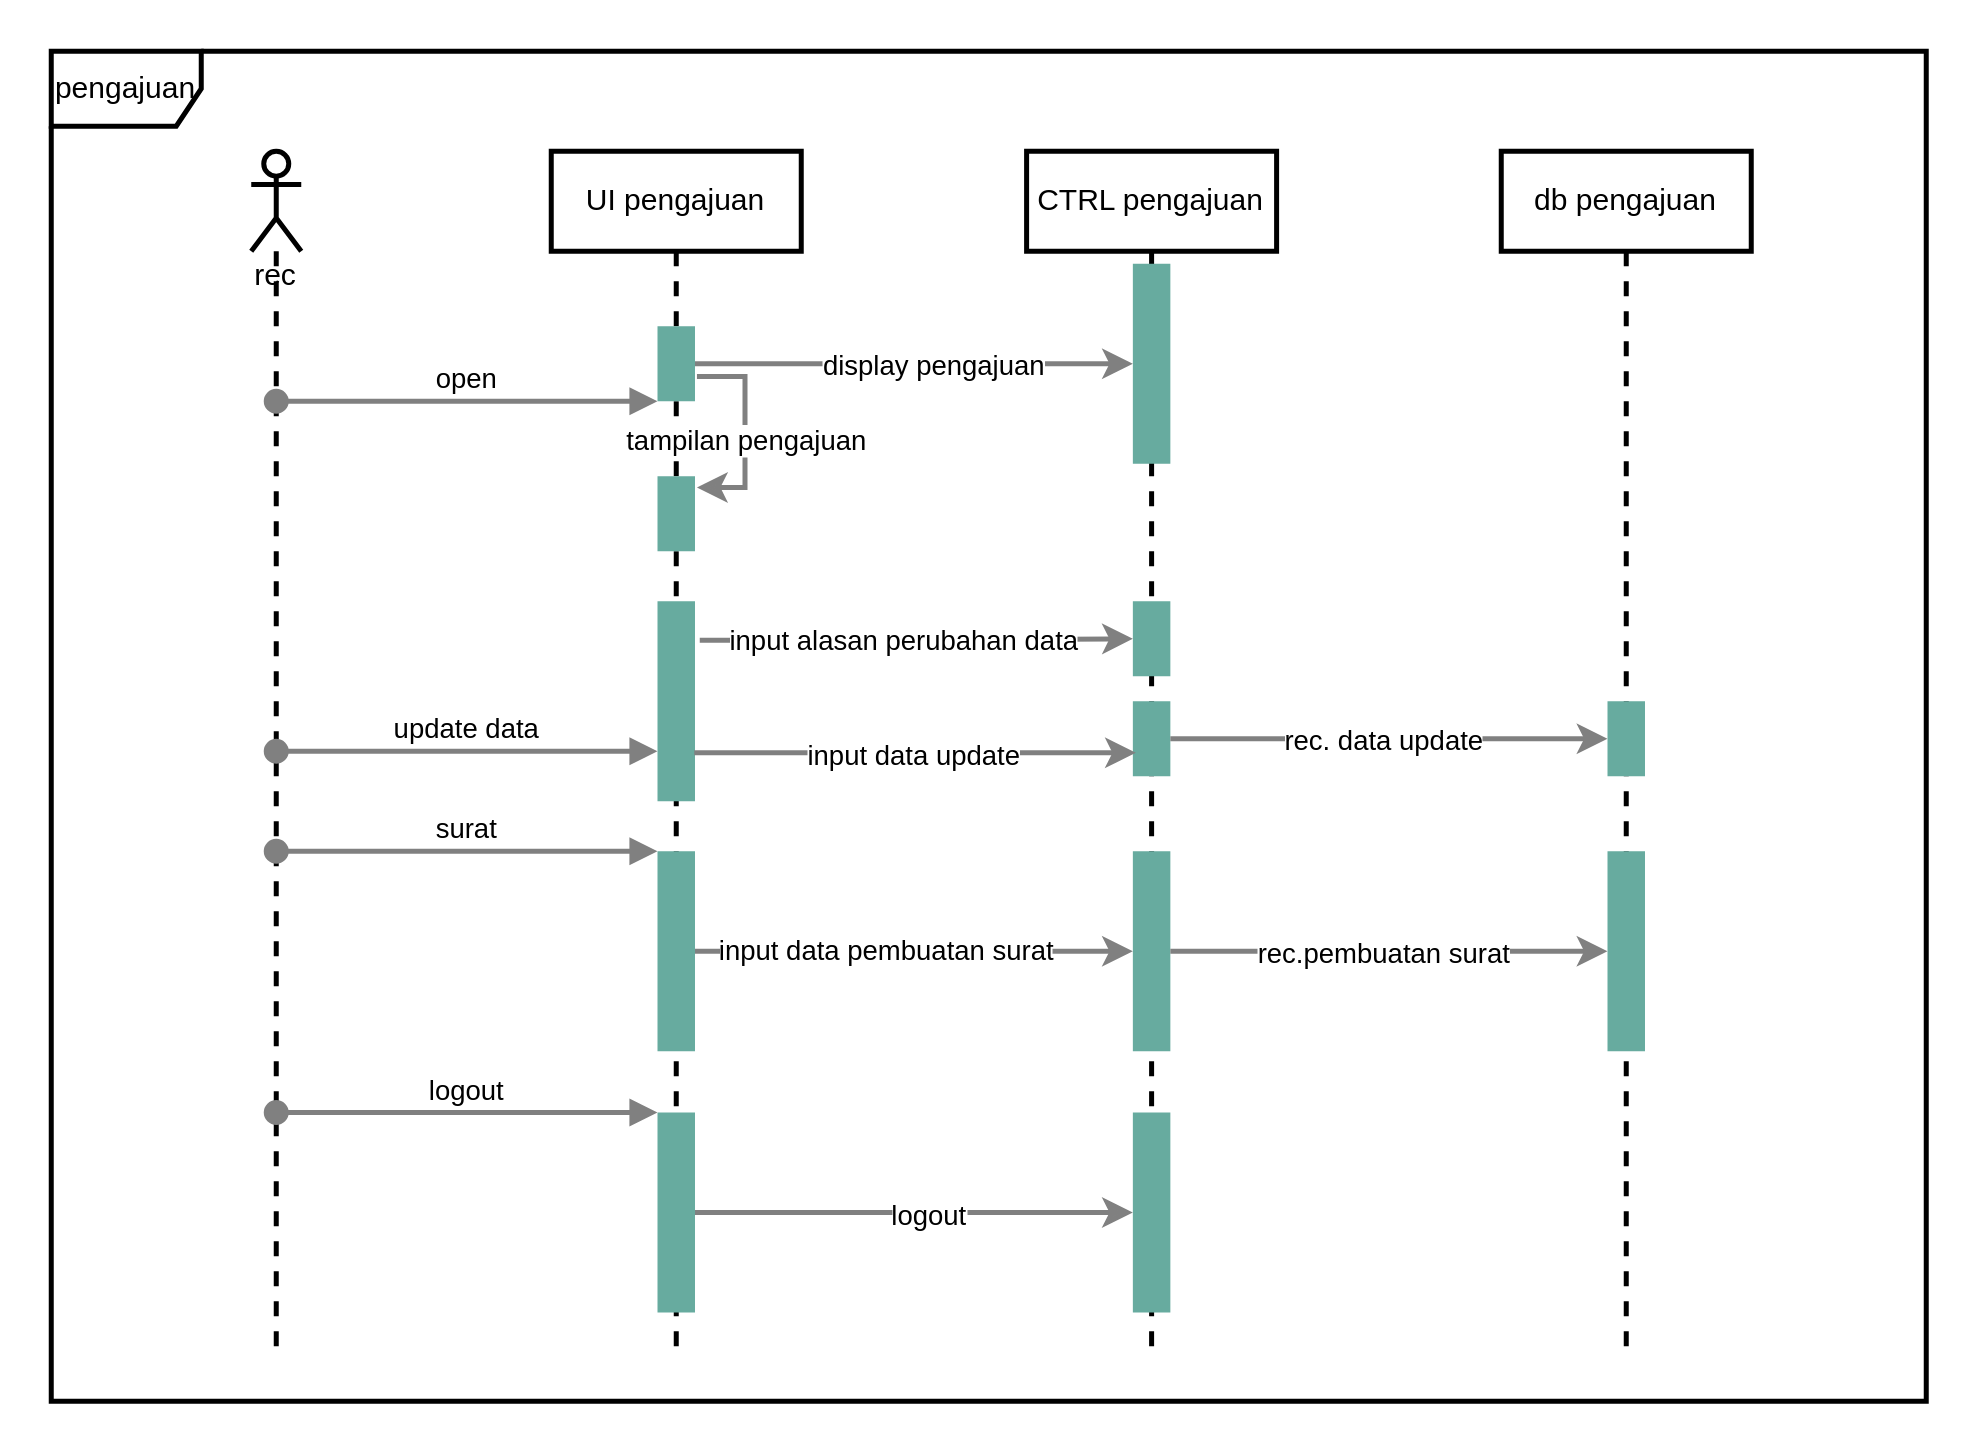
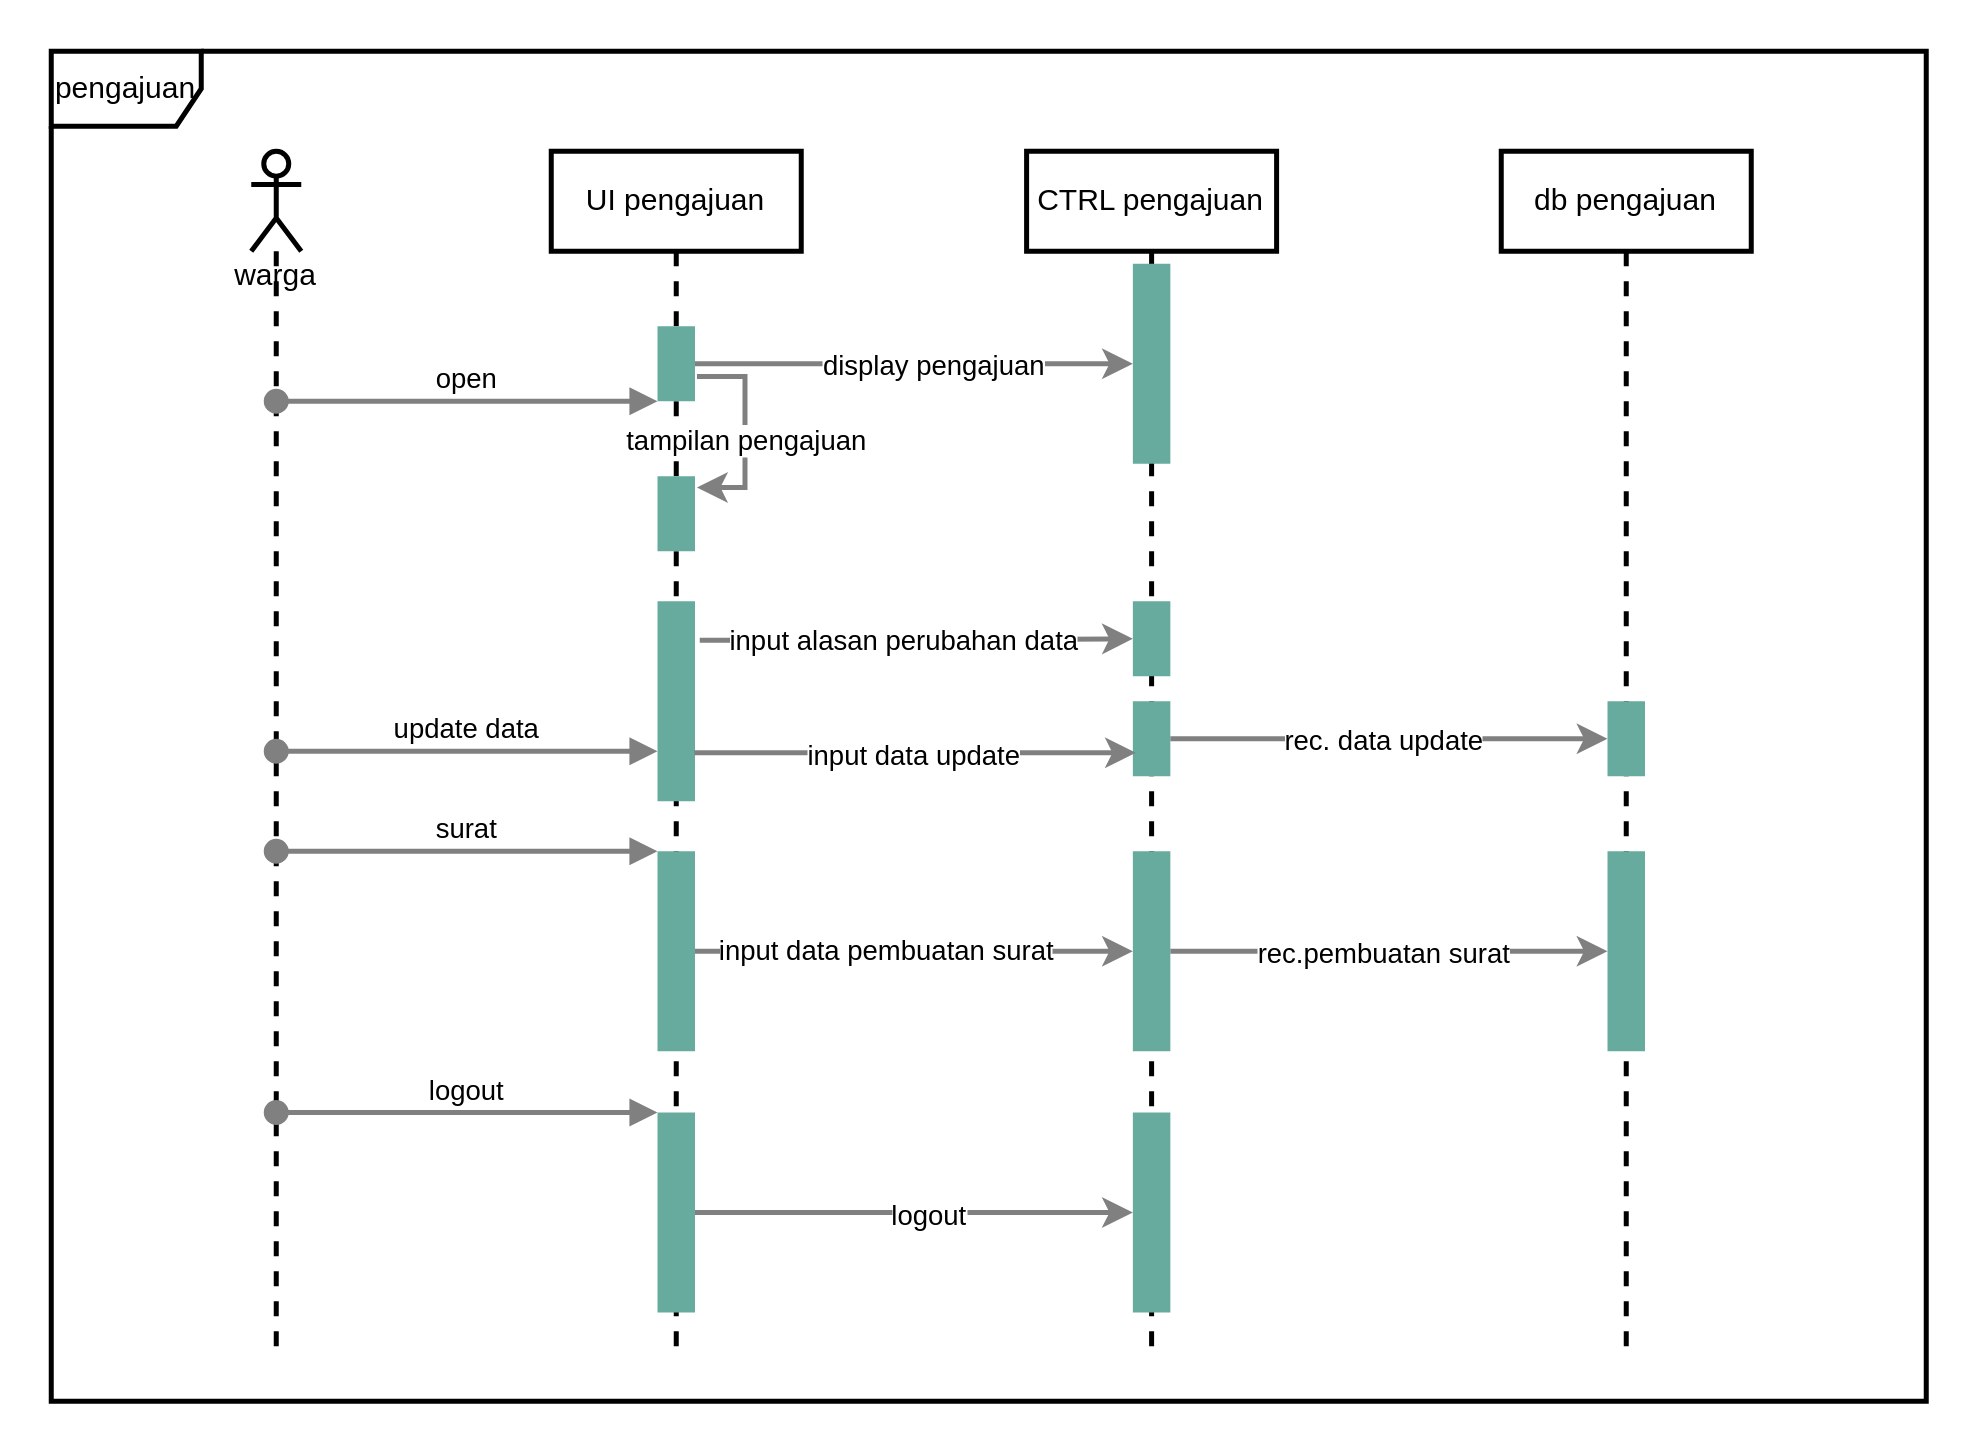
(276, 295) -> (276, 295)
